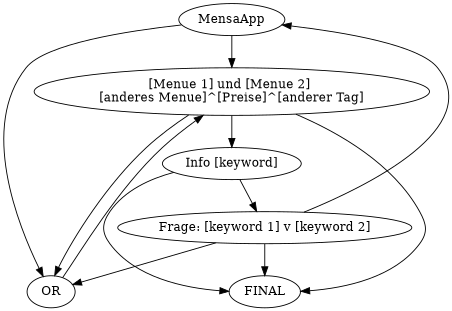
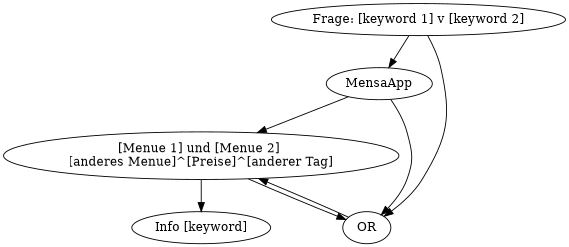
(246, 191) -> none
(265, 292) -> none
